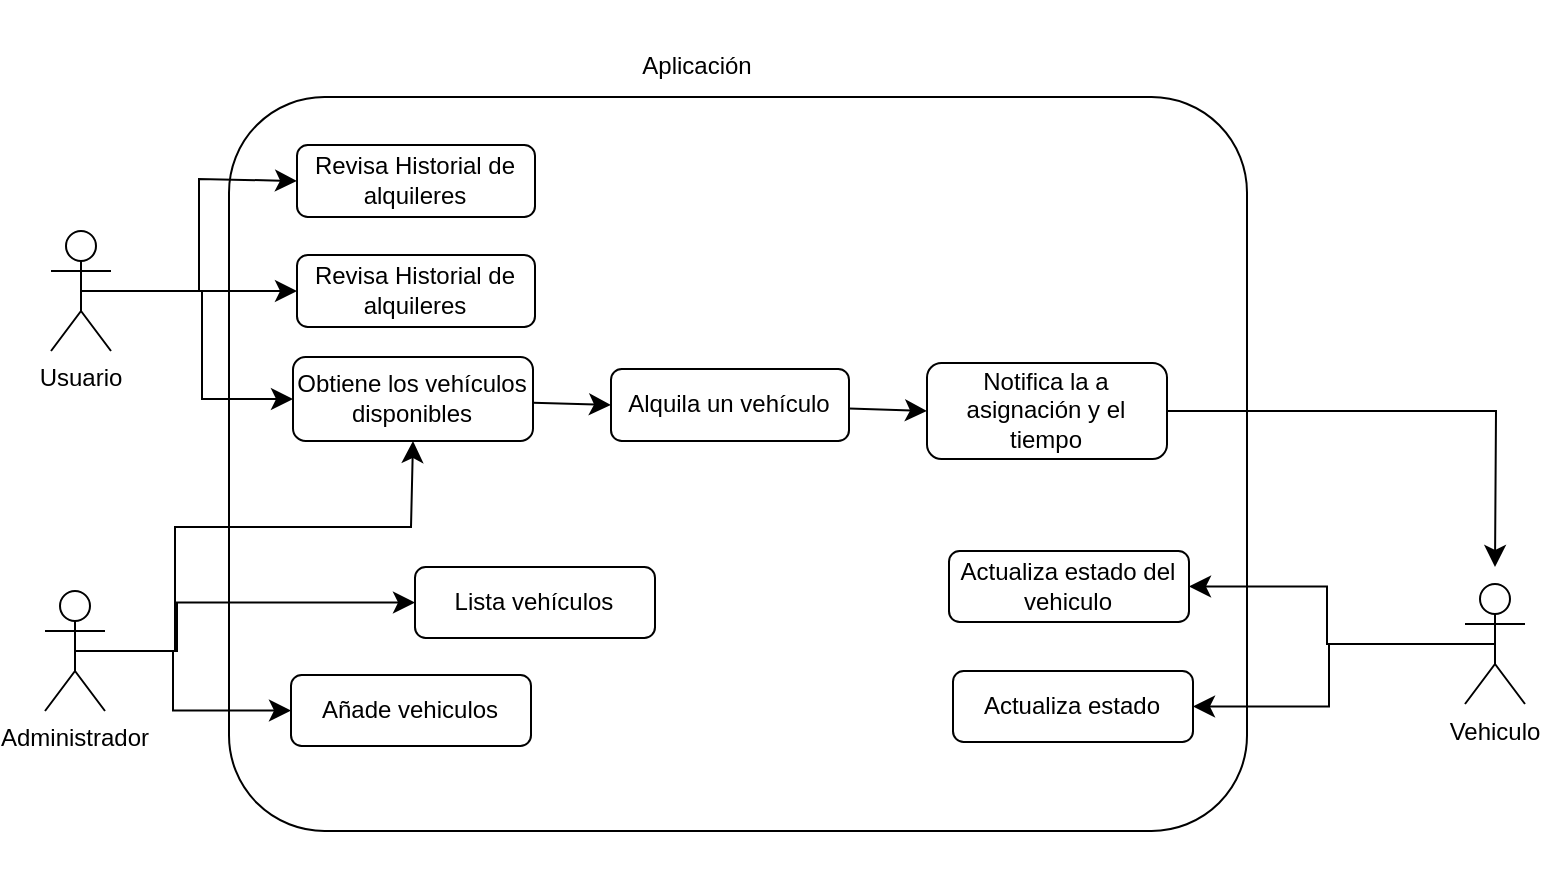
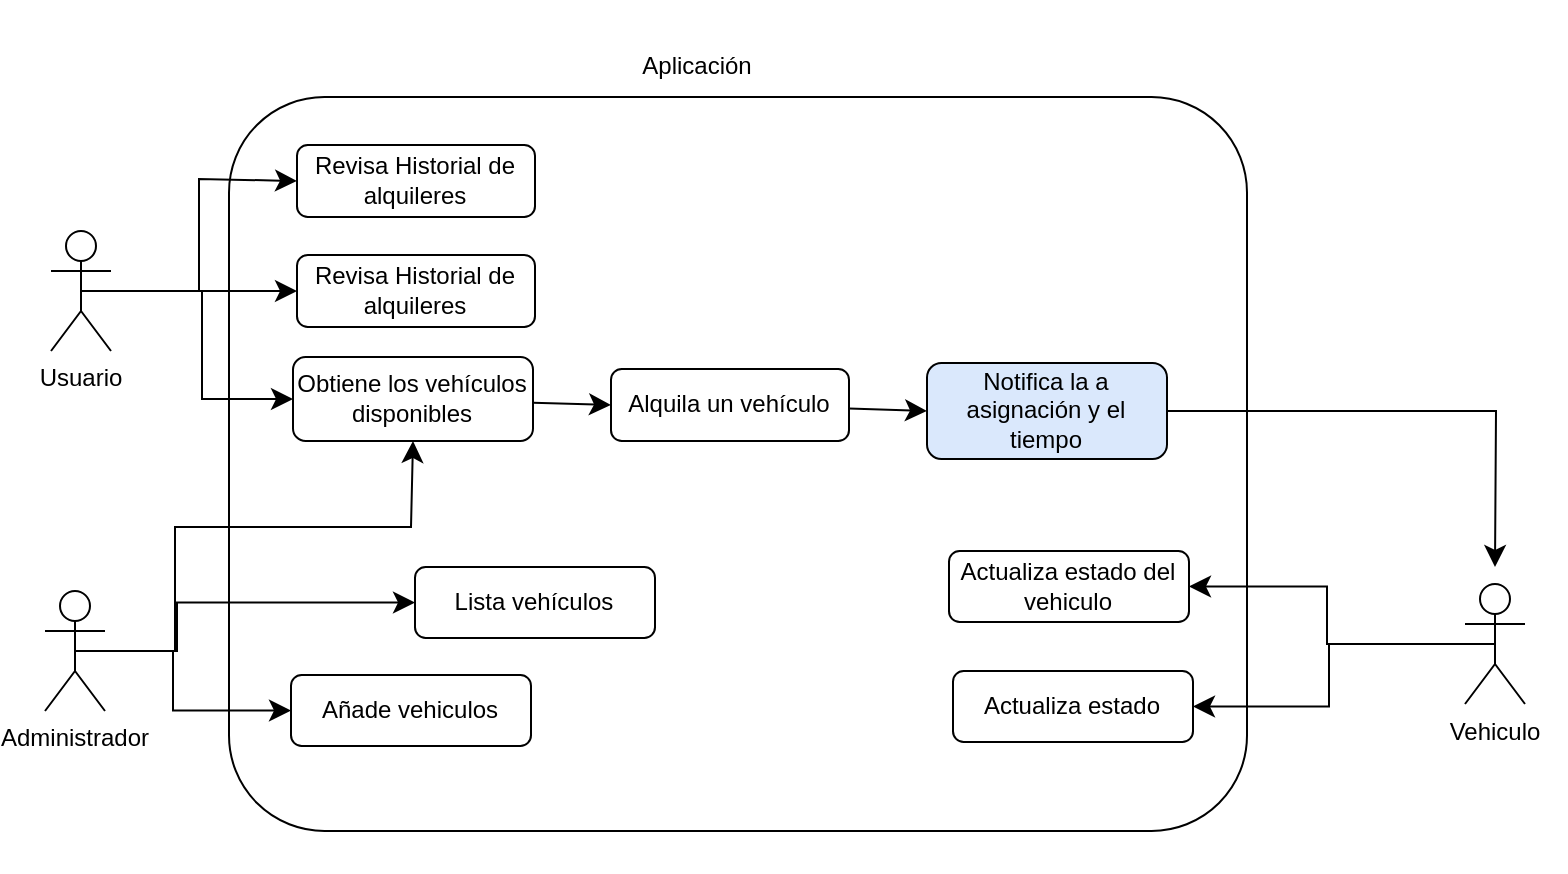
(1047, 411) -> (1047, 411)
